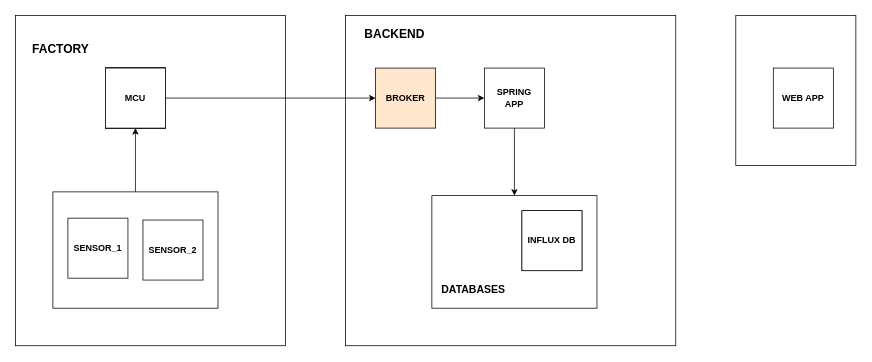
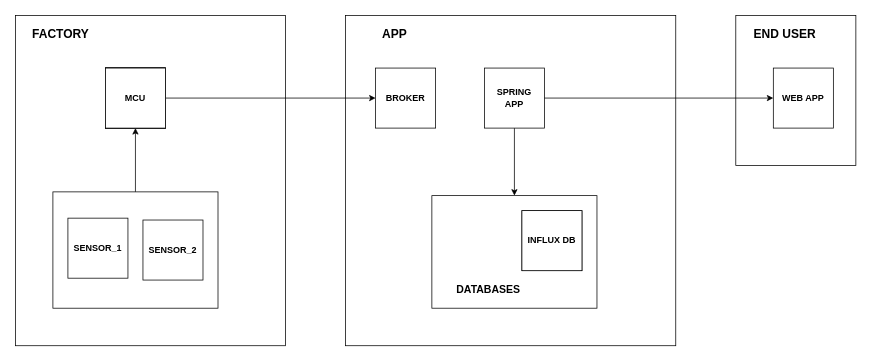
(395, 34) -> (395, 34)
none -> (784, 34)
(60, 49) -> (60, 34)
(405, 98) -> (405, 98)
(477, 98) -> none
none -> (766, 98)
(473, 289) -> (488, 289)
